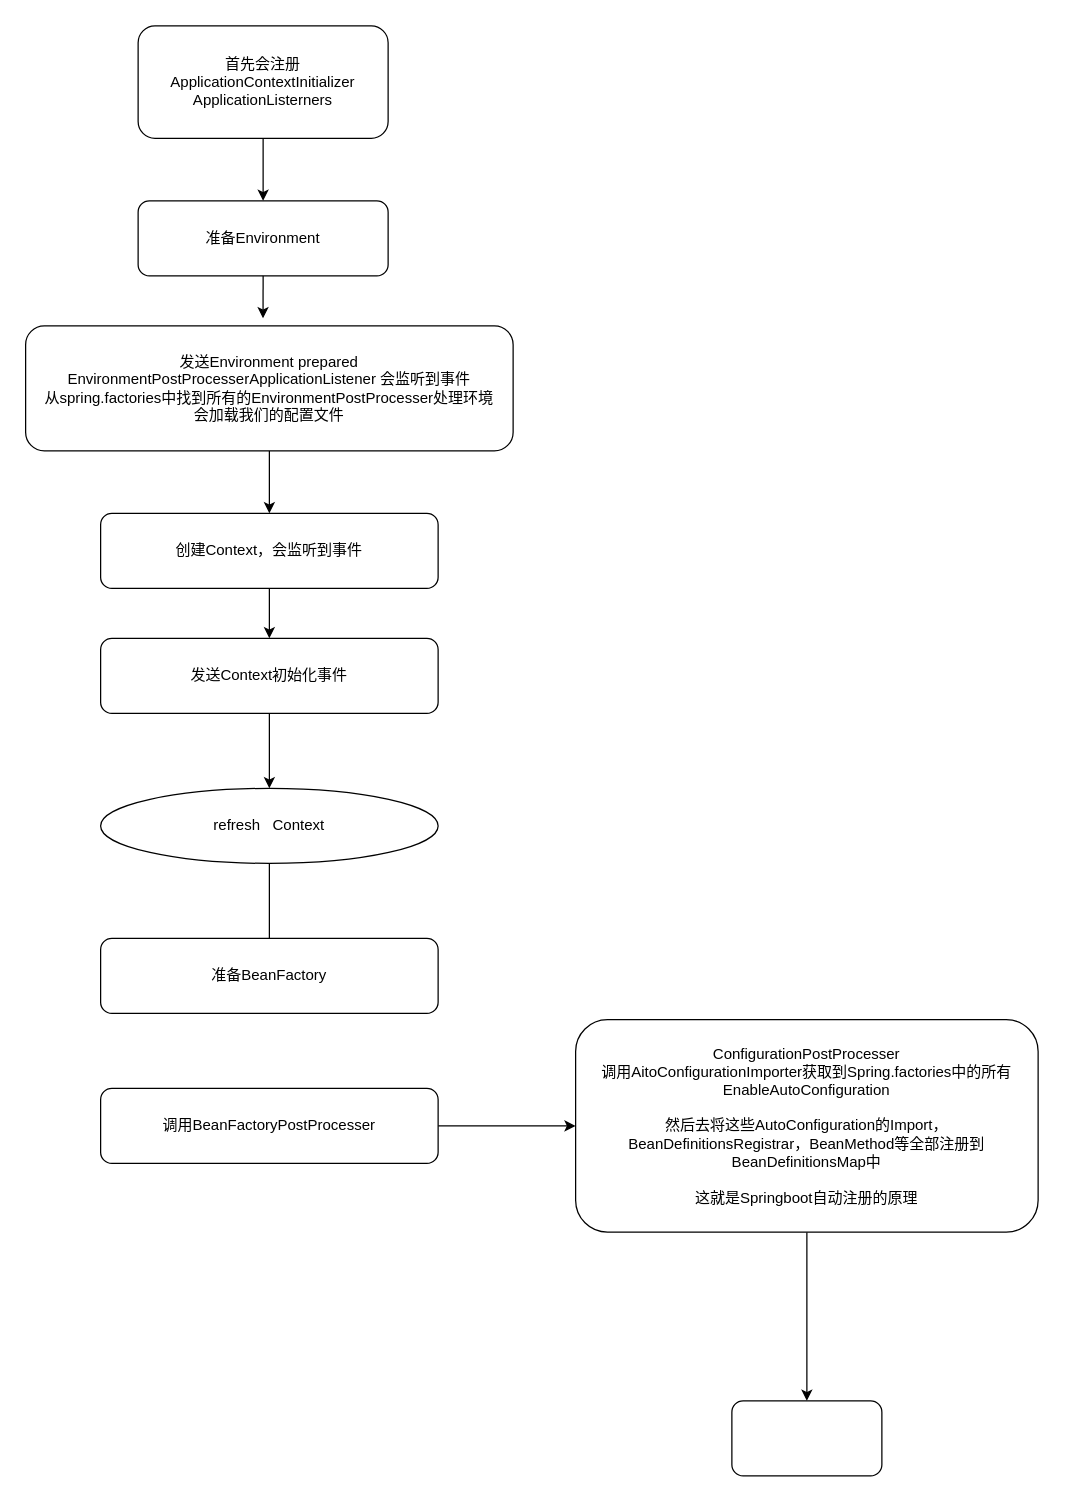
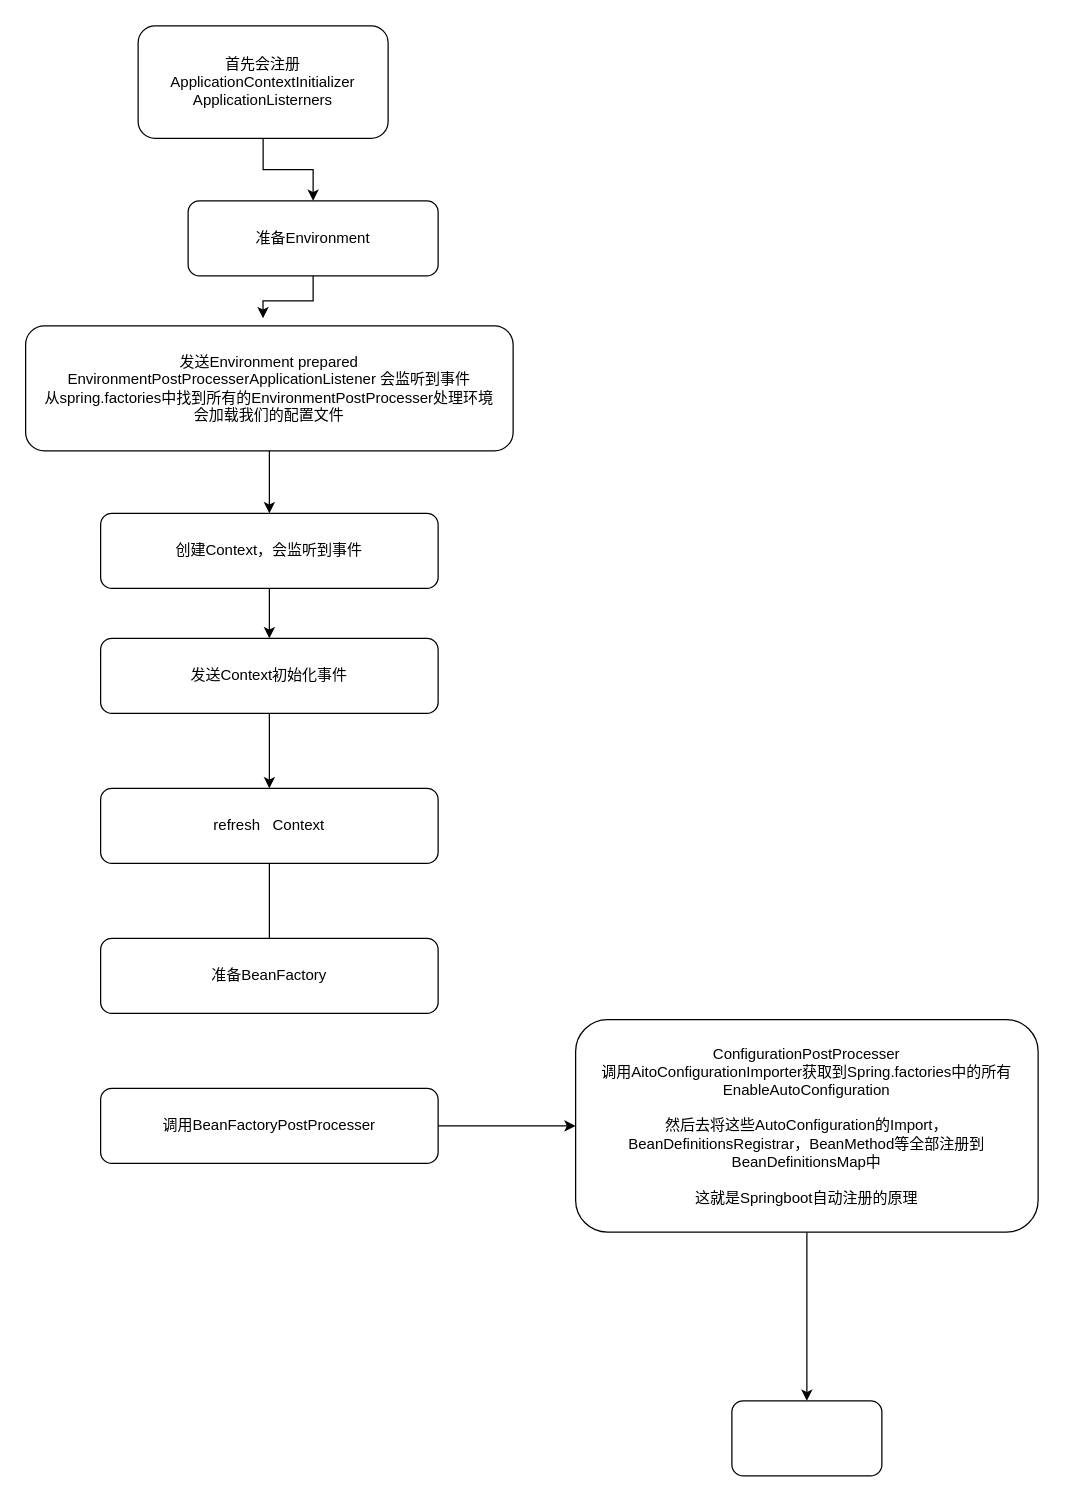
(263, 238) -> (313, 238)
(269, 826) -> (269, 826)
